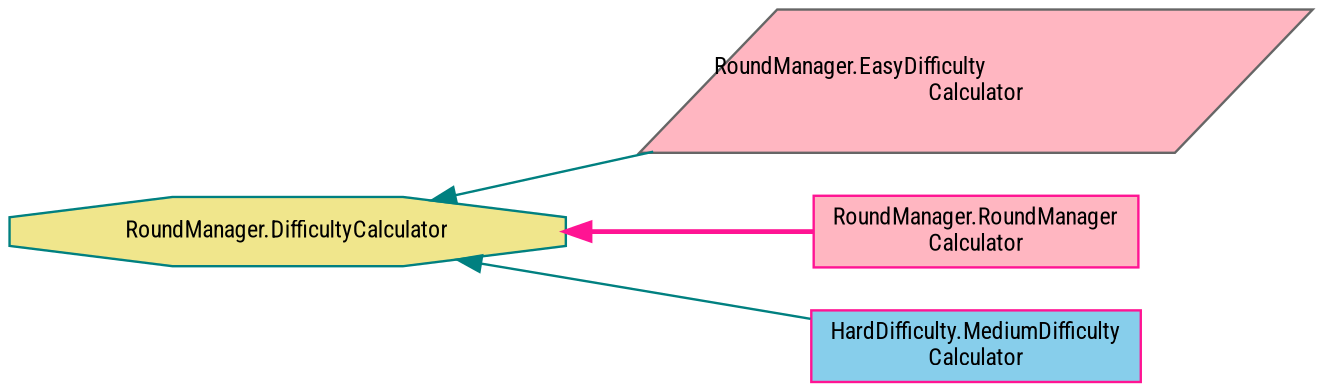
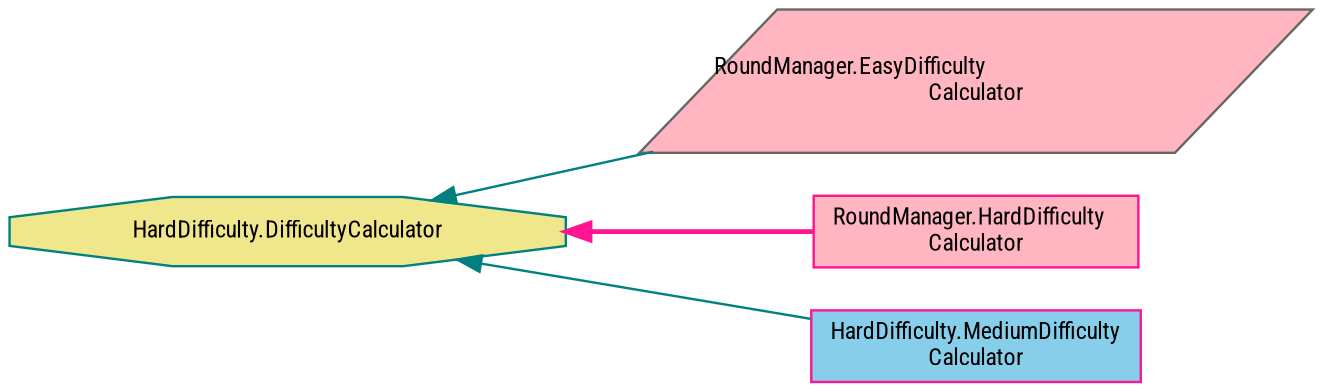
(288, 232) -> (288, 232)
(976, 232) -> (976, 232)
